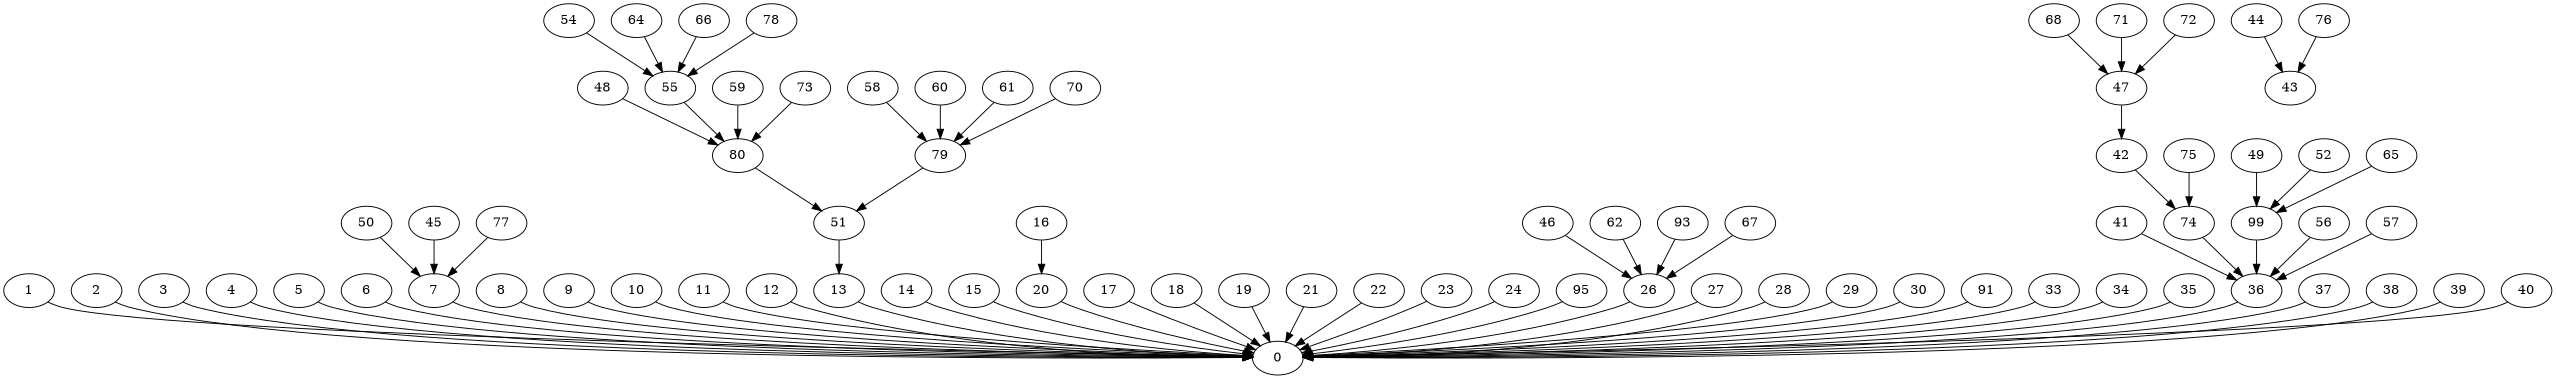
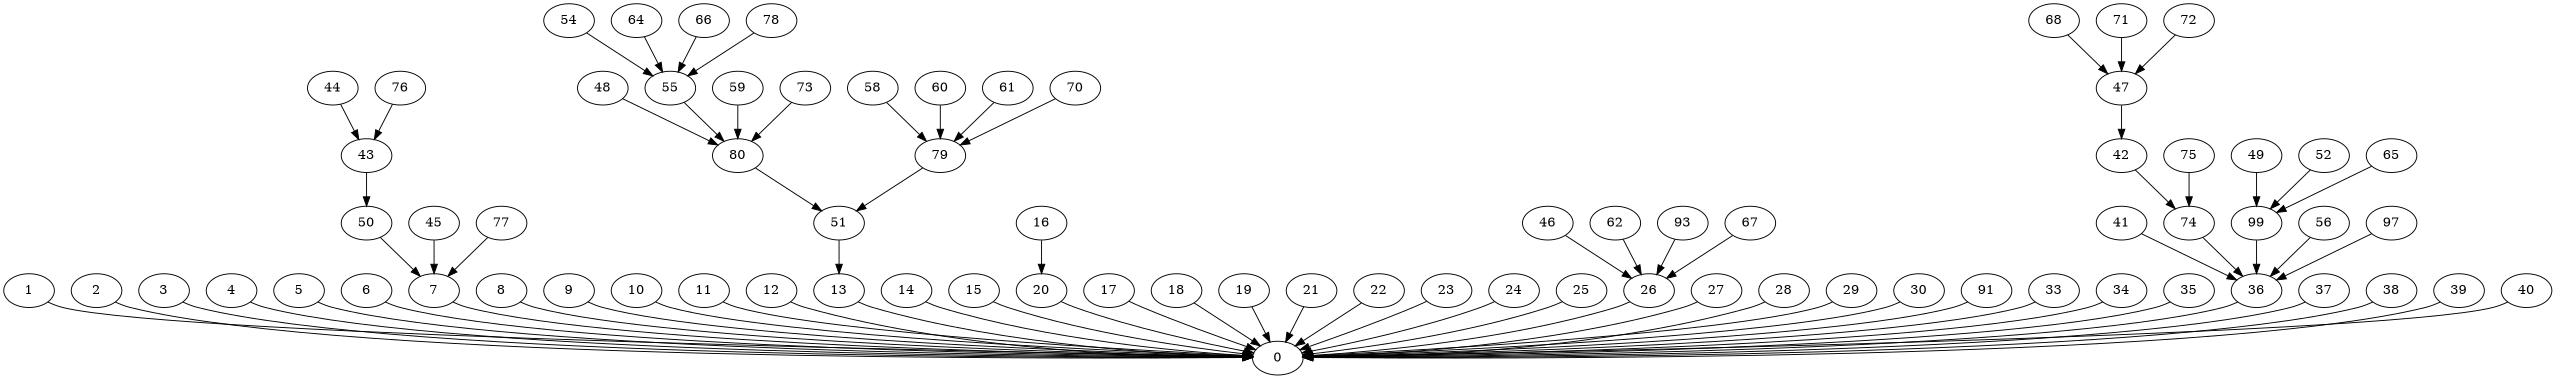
none -> (367, 185)
(2392, 223) -> (2392, 223)
(1582, 291) -> (1582, 291)
